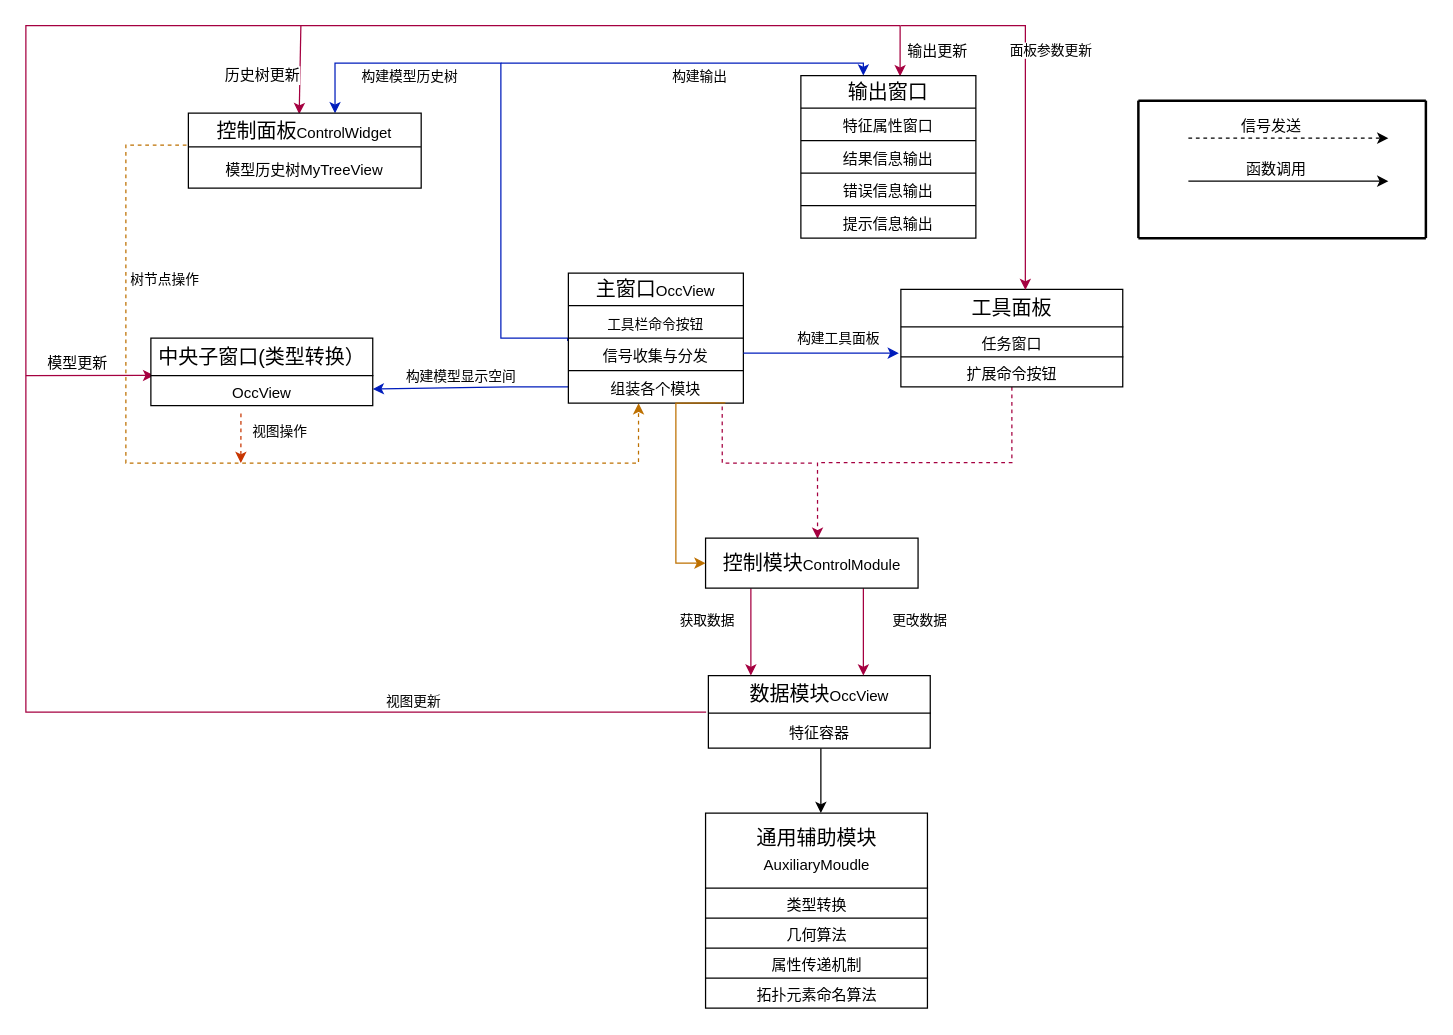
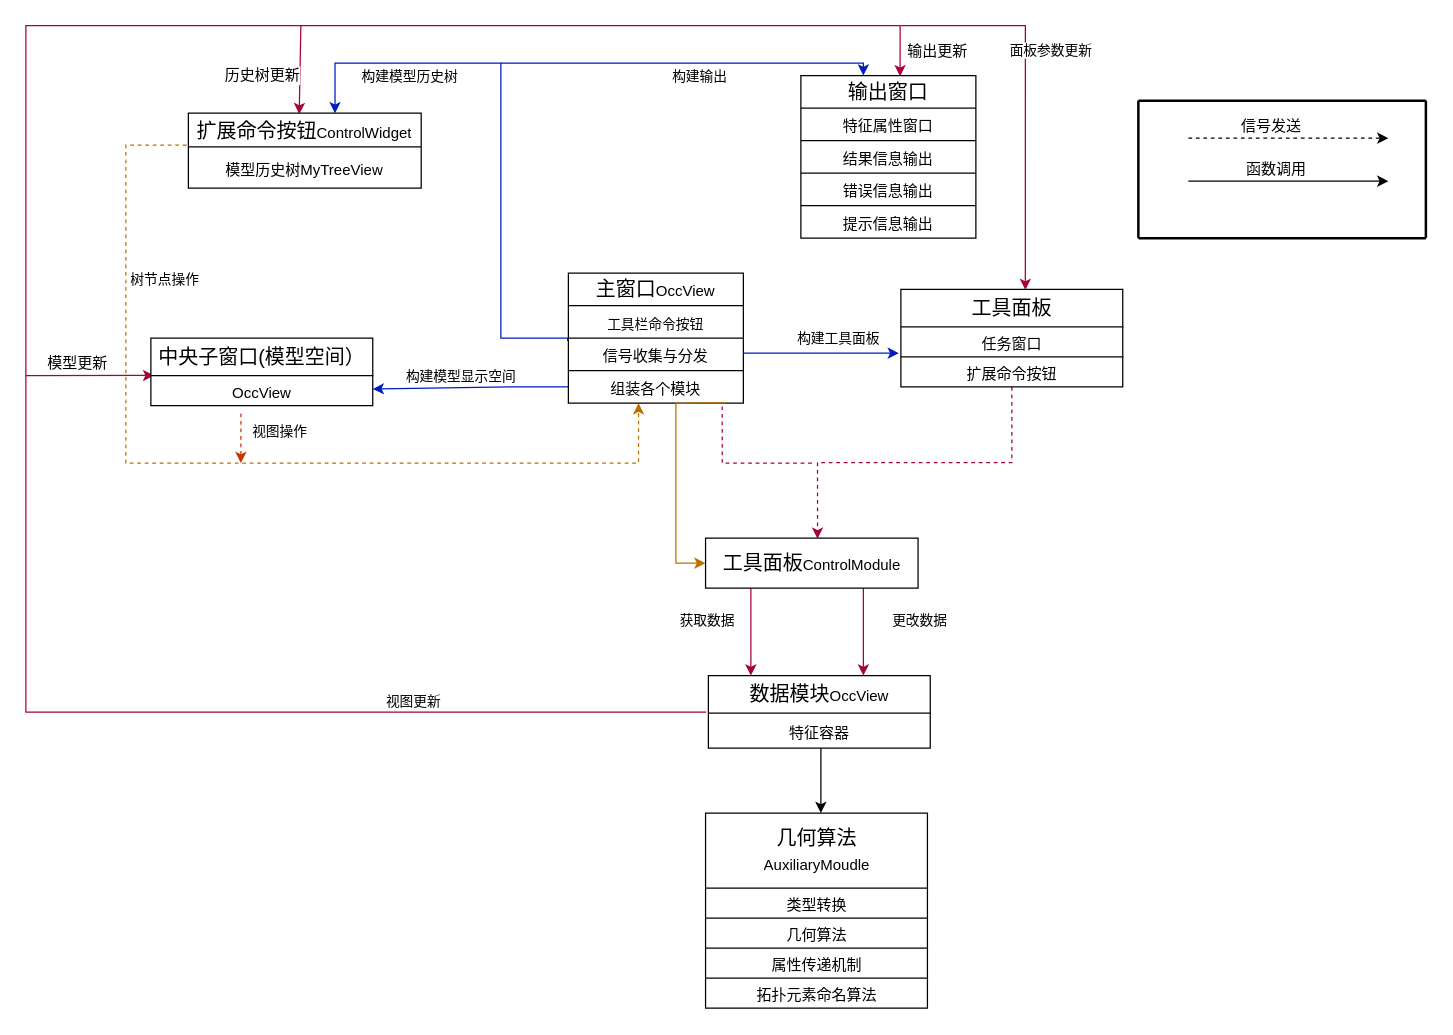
(304, 131) -> (304, 131)
(262, 357) -> (262, 357)
(812, 563) -> (812, 563)
(817, 851) -> (817, 851)
